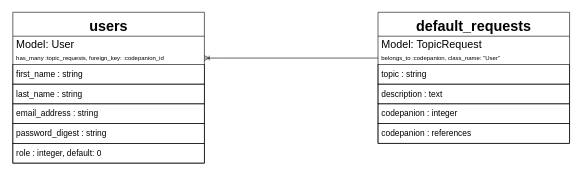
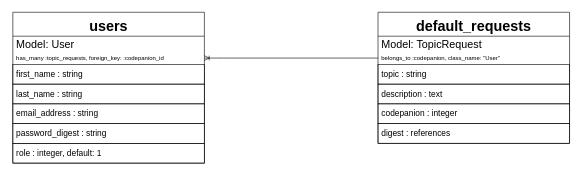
(431, 134) -> (422, 134)
(66, 154) -> (66, 154)
